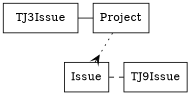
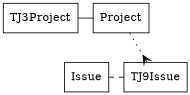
(41, 18) -> (41, 18)
(106, 44) -> (136, 44)
